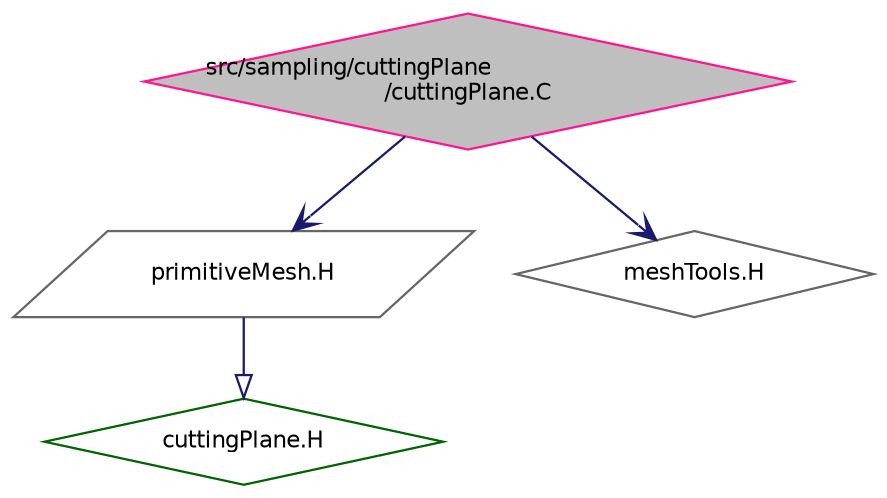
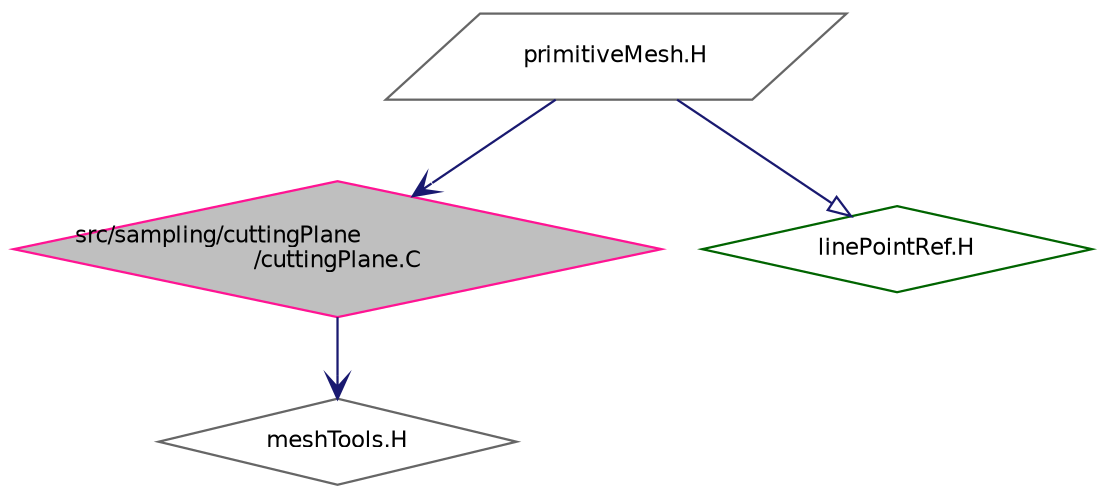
(358, 176) -> (494, 141)
(244, 442) -> (897, 249)
